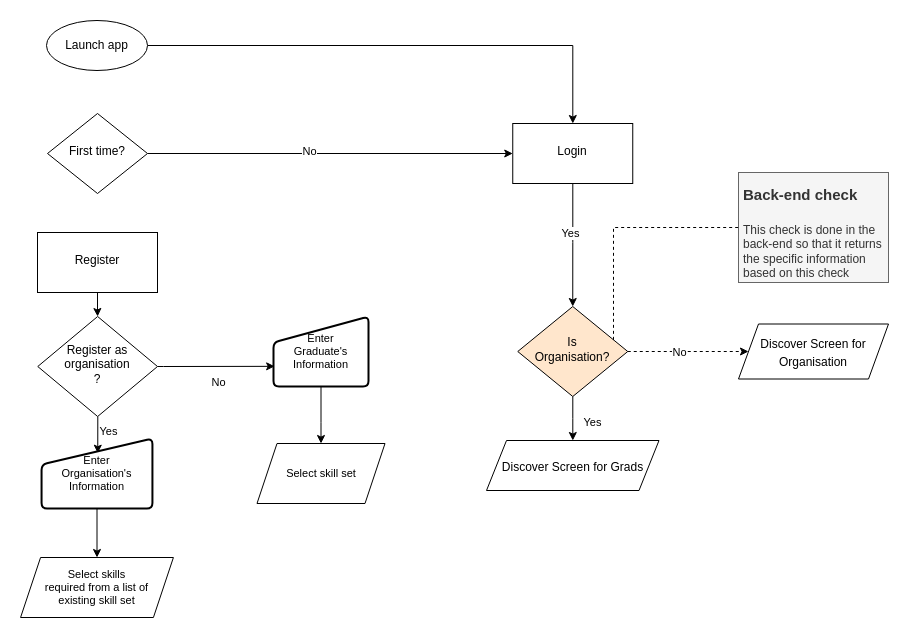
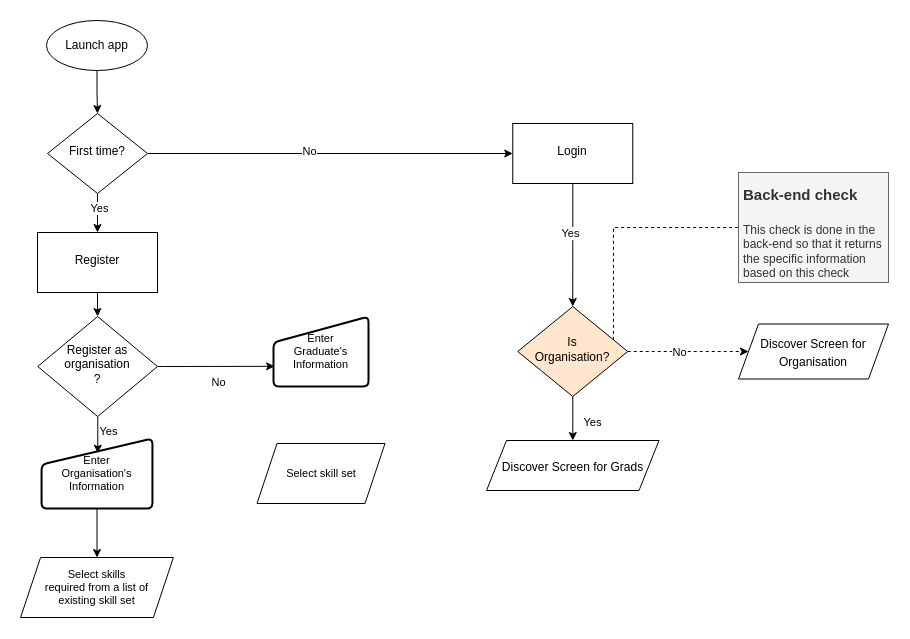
(396, 46) -> (97, 89)
none -> (98, 210)
(321, 412) -> none
